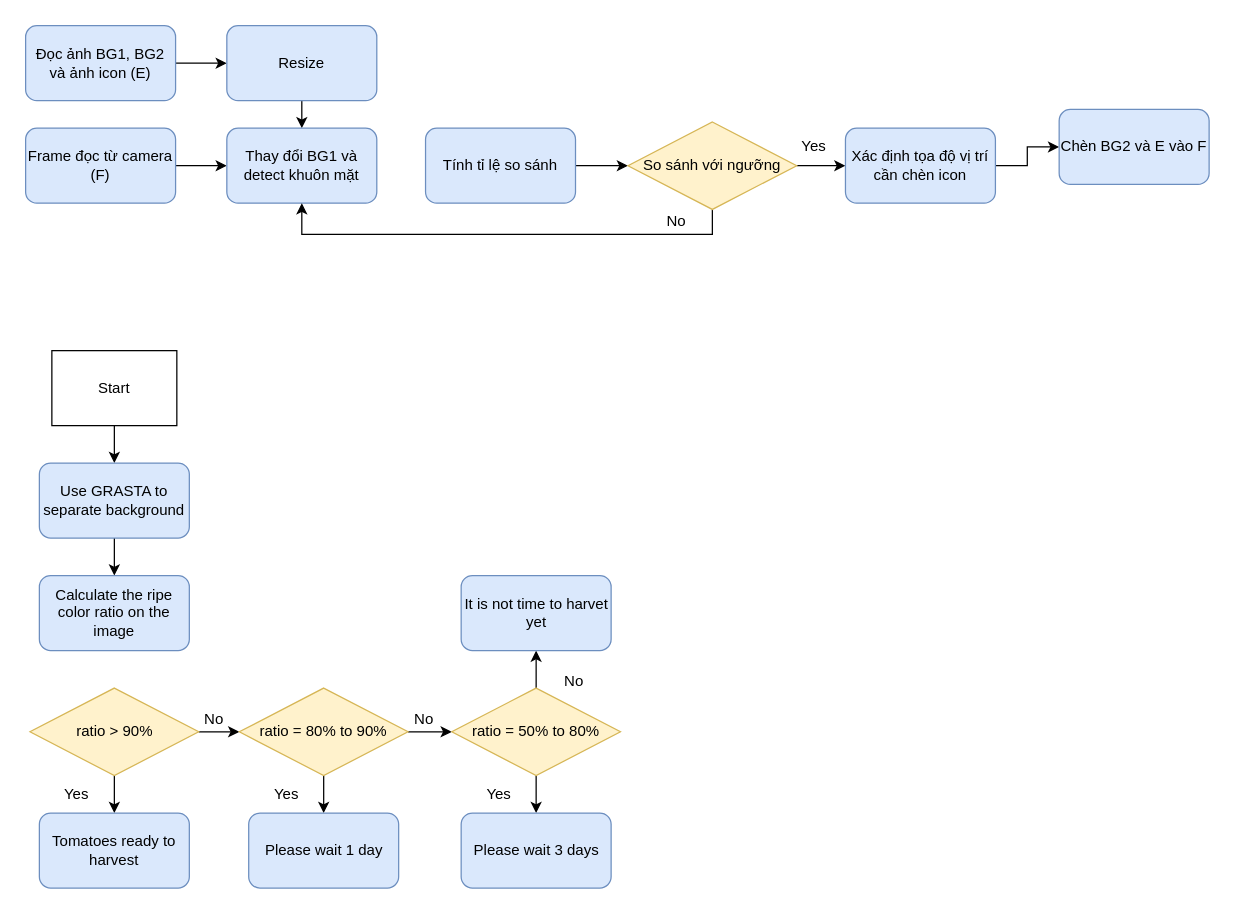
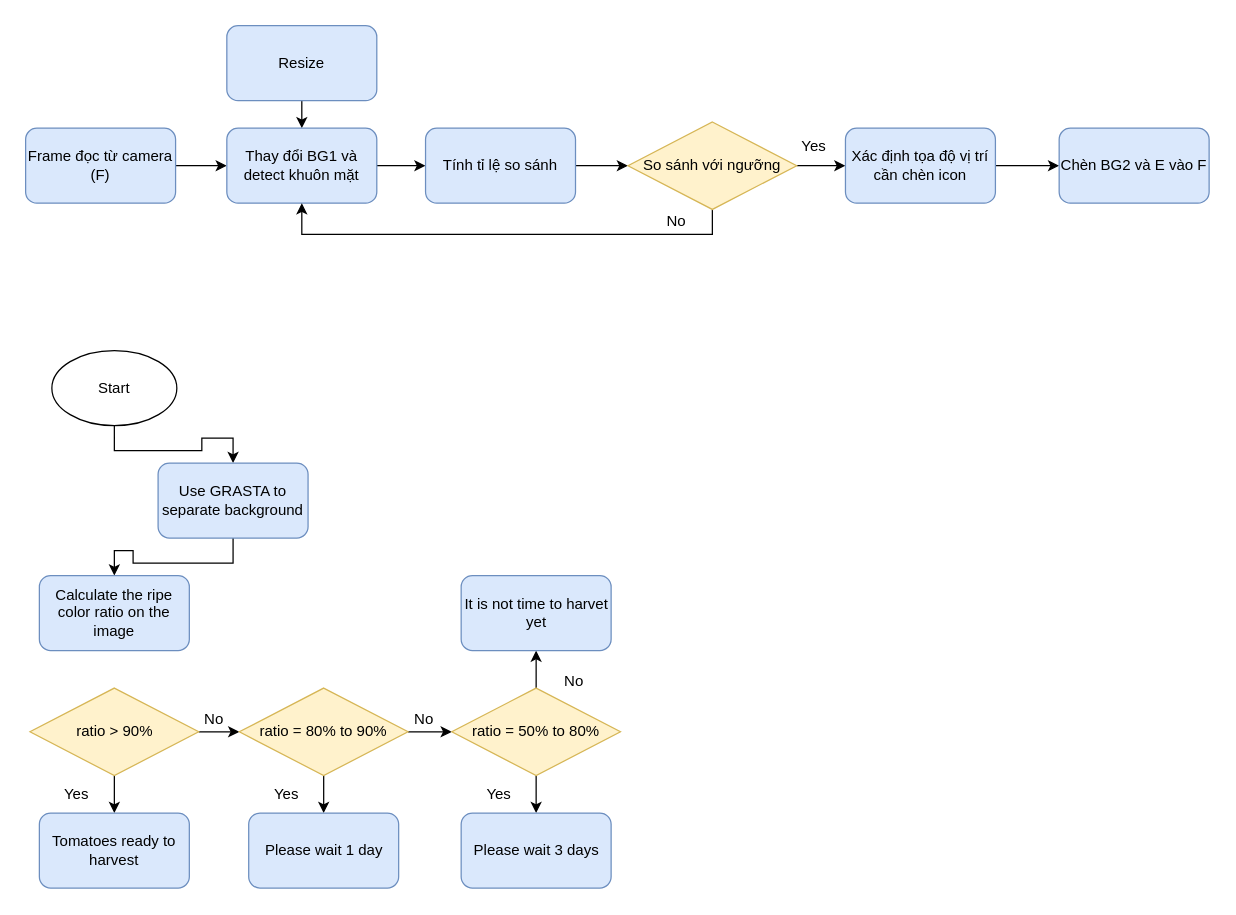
(101, 63) -> none
(197, 63) -> none
(1134, 147) -> (1134, 166)
none -> (398, 166)
(114, 388) -> (114, 388)
(114, 501) -> (233, 501)
